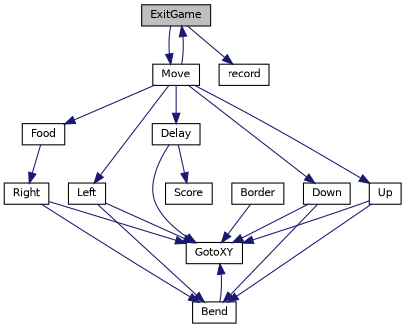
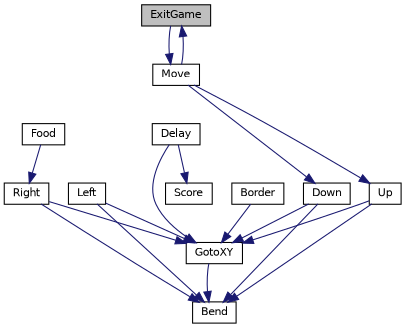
(244, 75) -> none
(176, 99) -> none
(115, 102) -> none
(135, 130) -> none
(221, 288) -> (207, 278)
